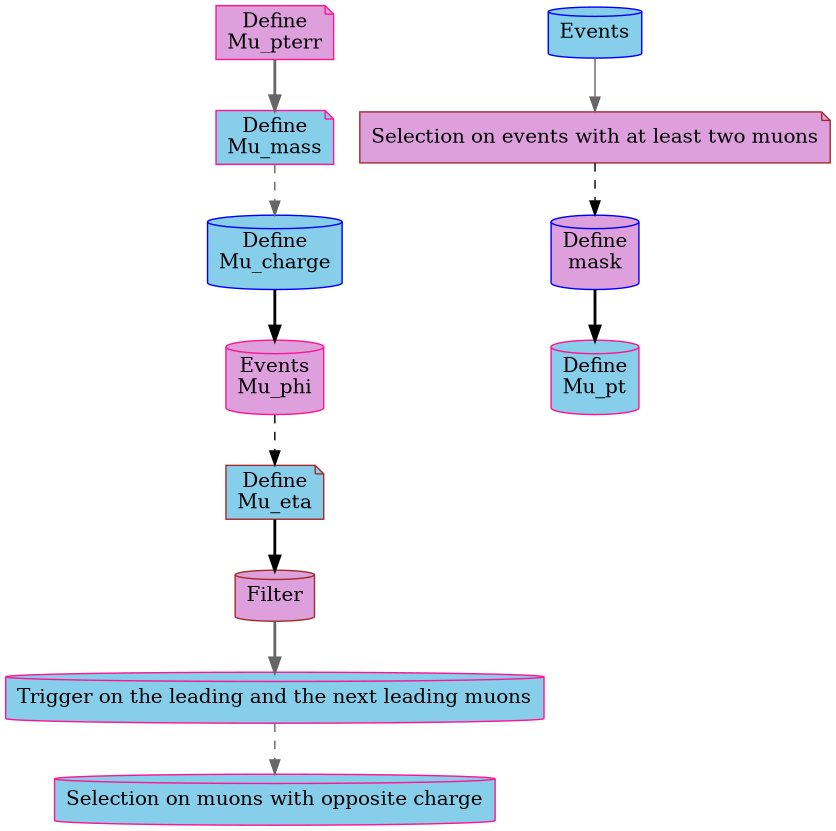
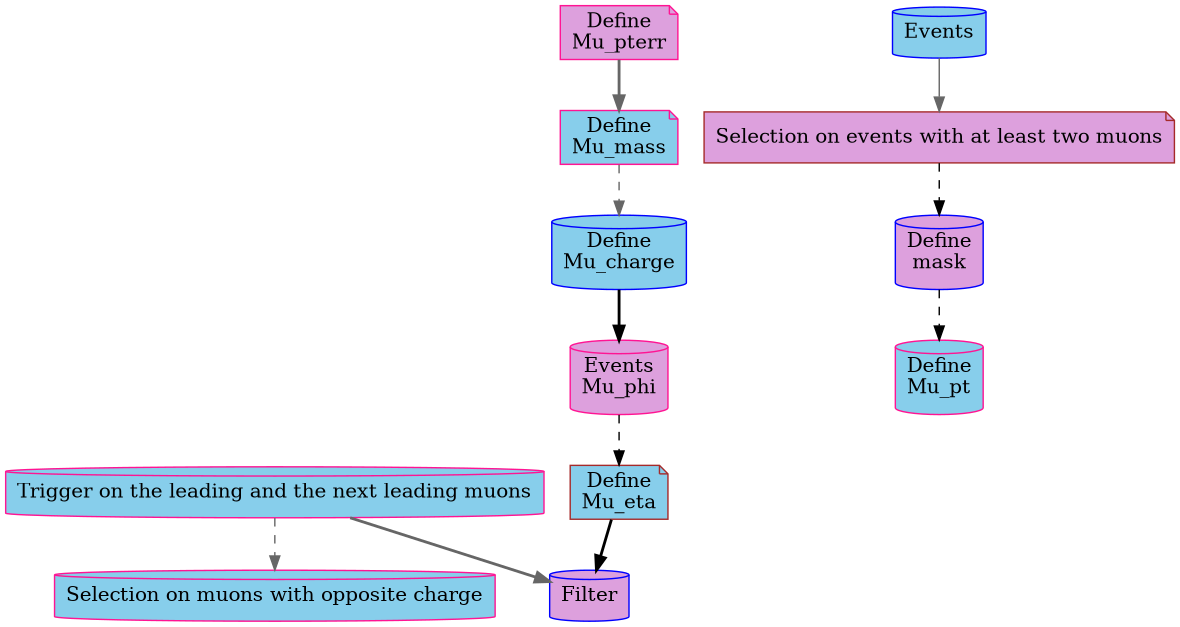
(595, 308) -> (939, 308)
(275, 596) -> (589, 596)
(275, 640) -> (443, 548)
